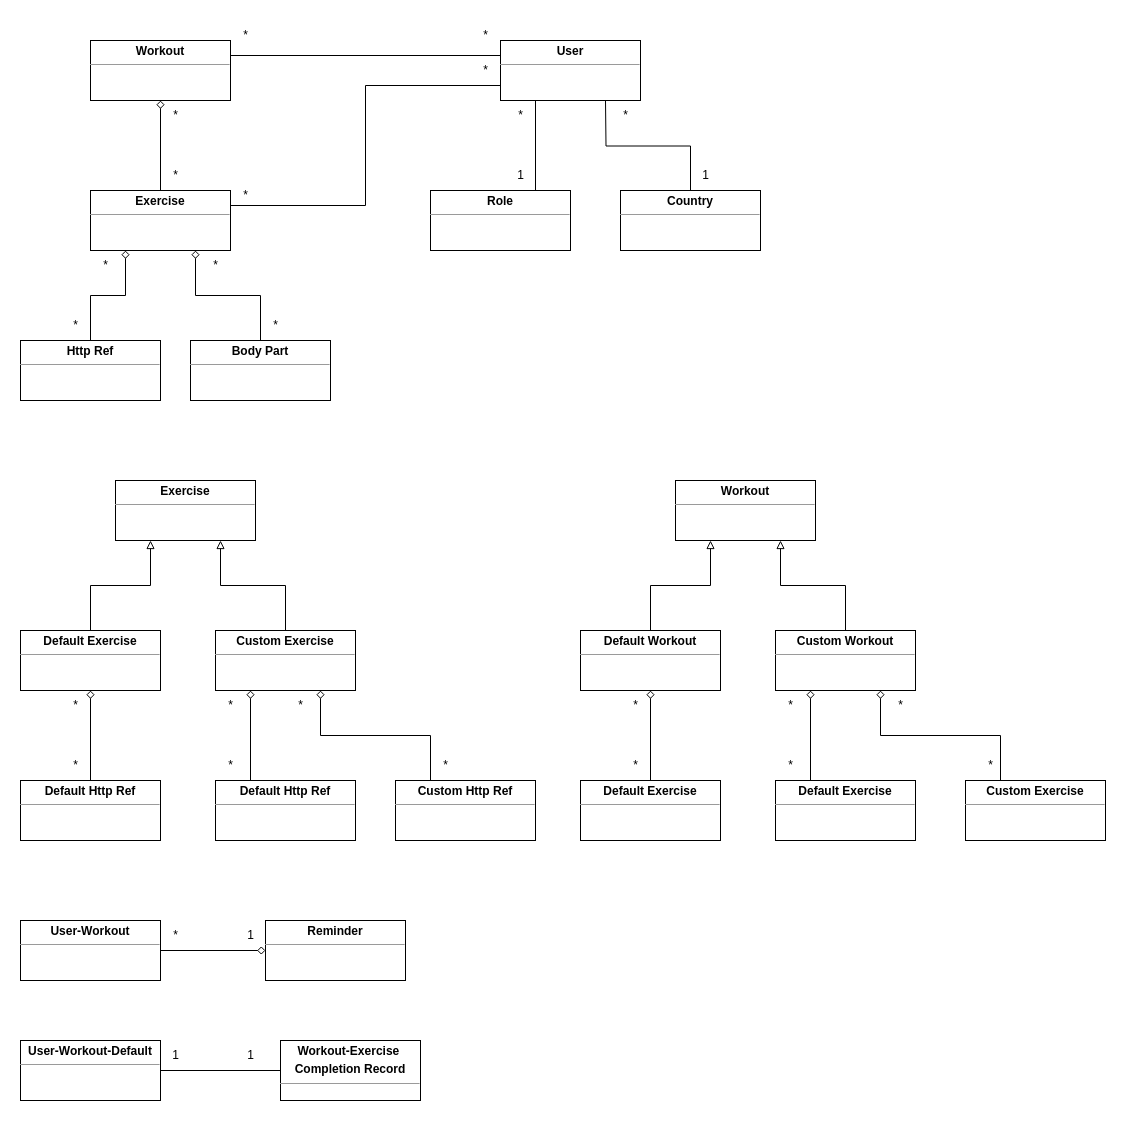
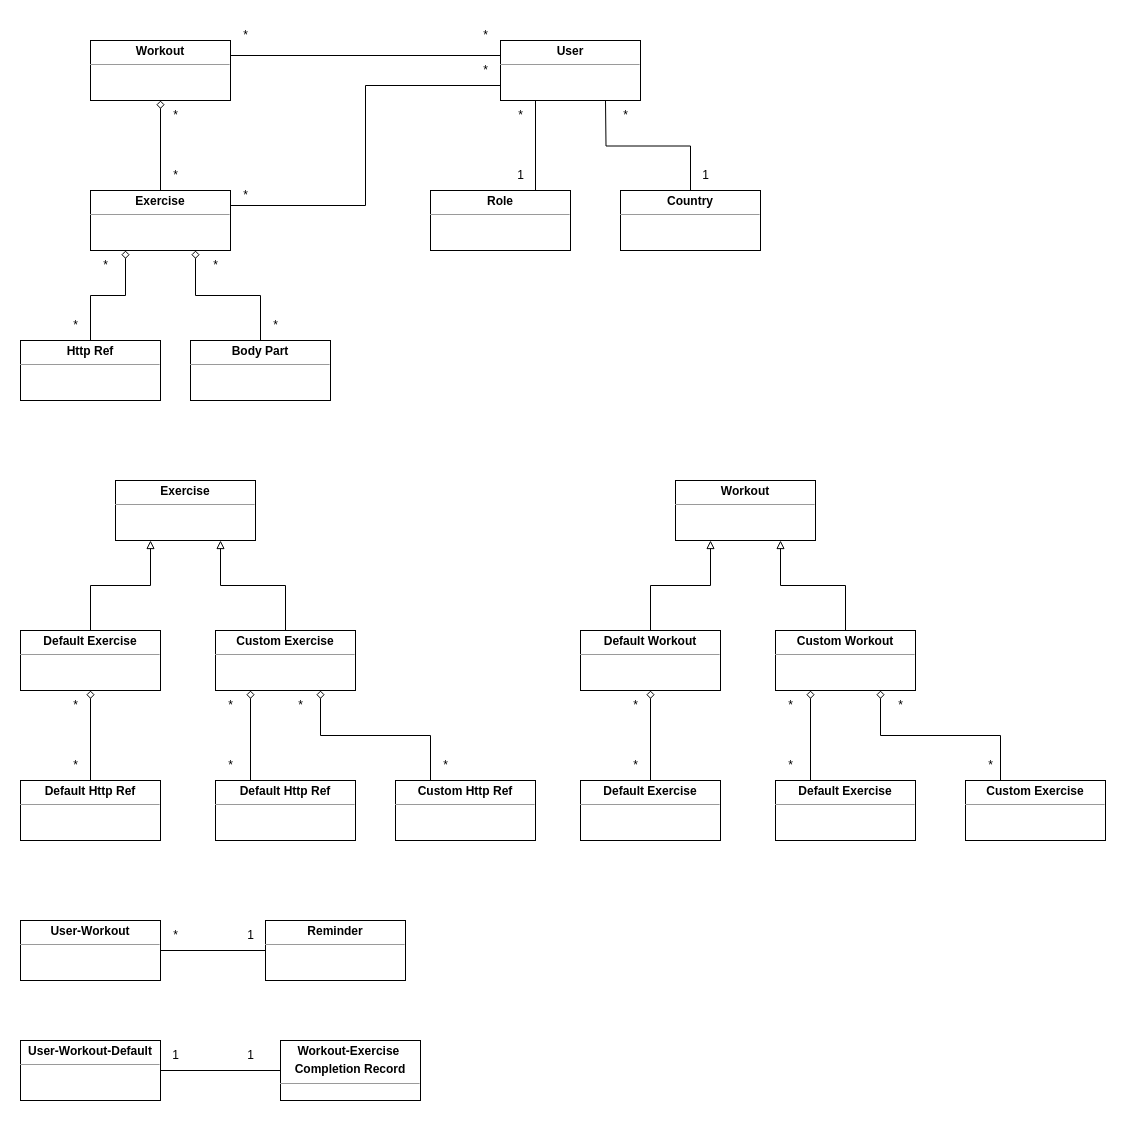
(257, 951) -> (260, 951)
